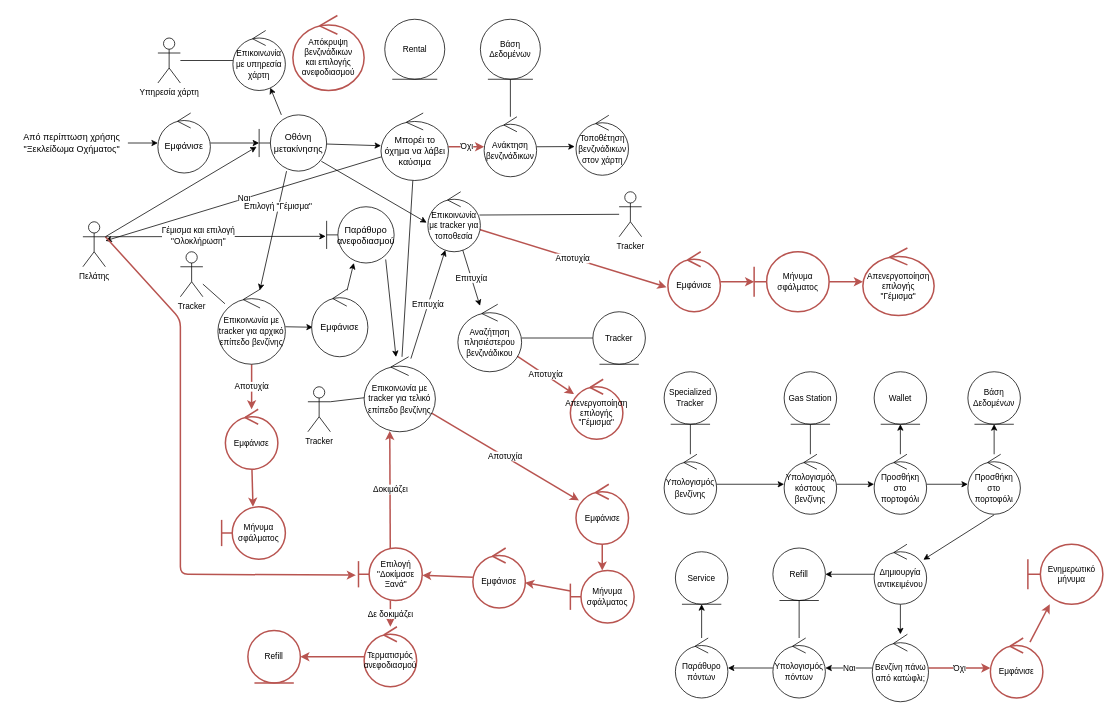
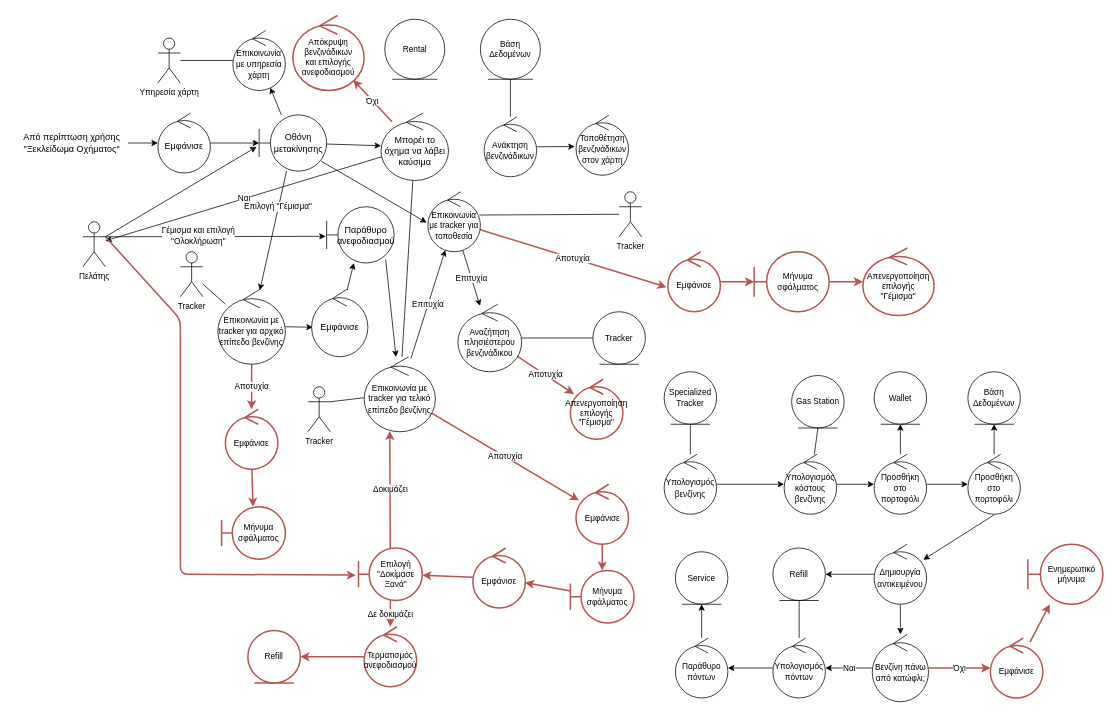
(463, 147) -> (375, 103)
(810, 398) -> (818, 402)
